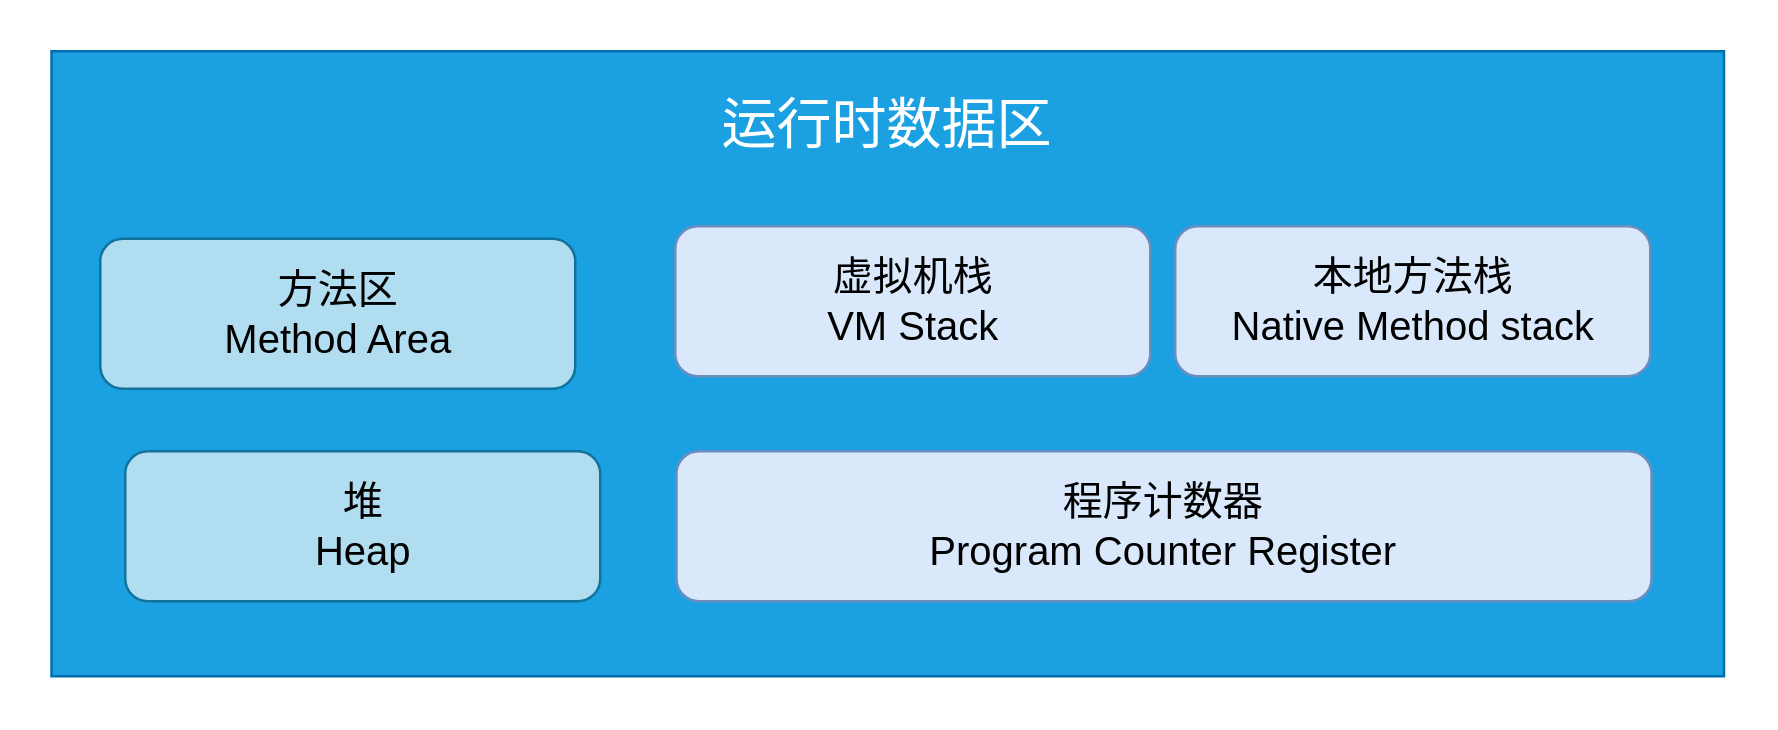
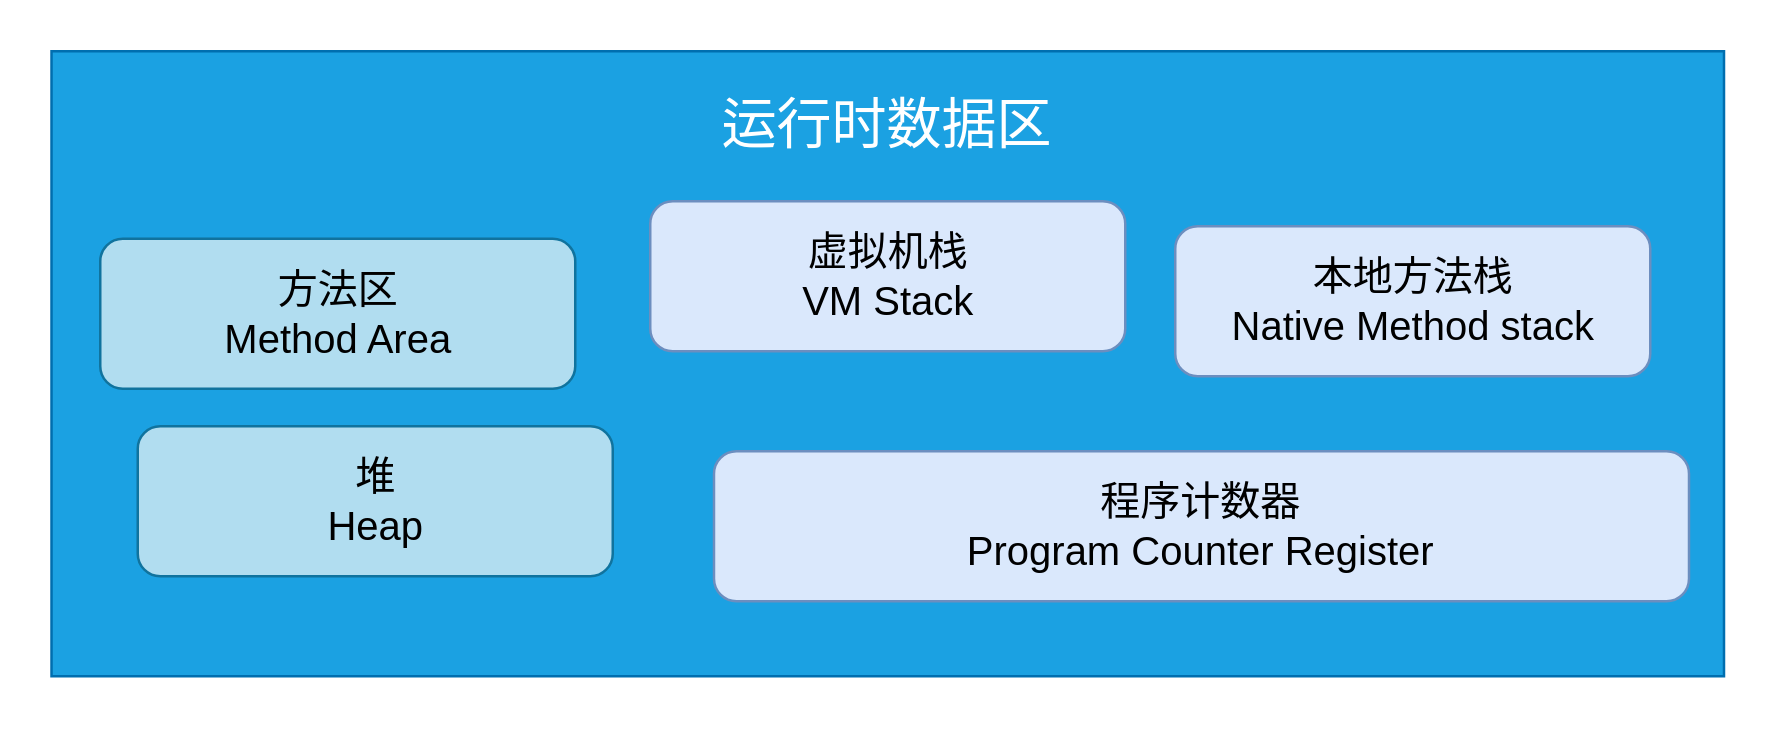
(913, 301) -> (888, 276)
(363, 526) -> (375, 501)
(1164, 526) -> (1201, 526)
